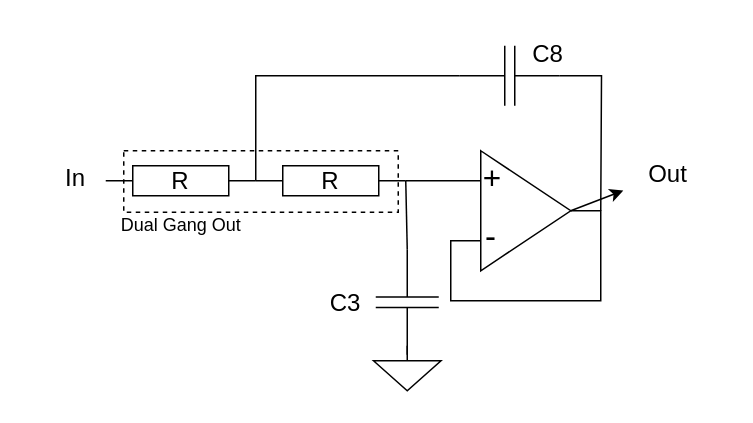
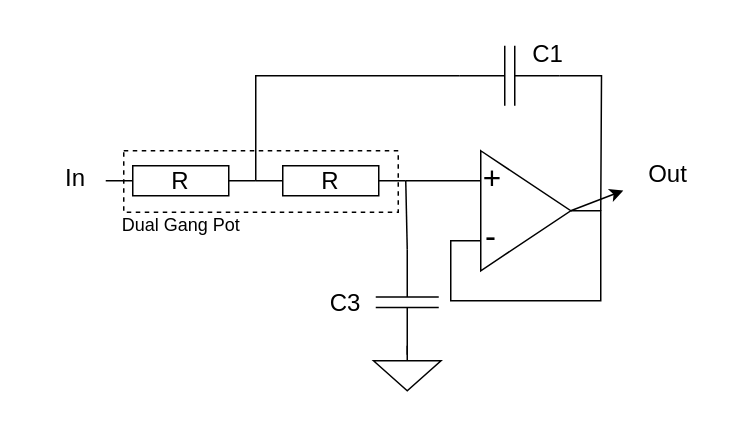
(548, 53) -> (548, 53)
(182, 226) -> (182, 226)
